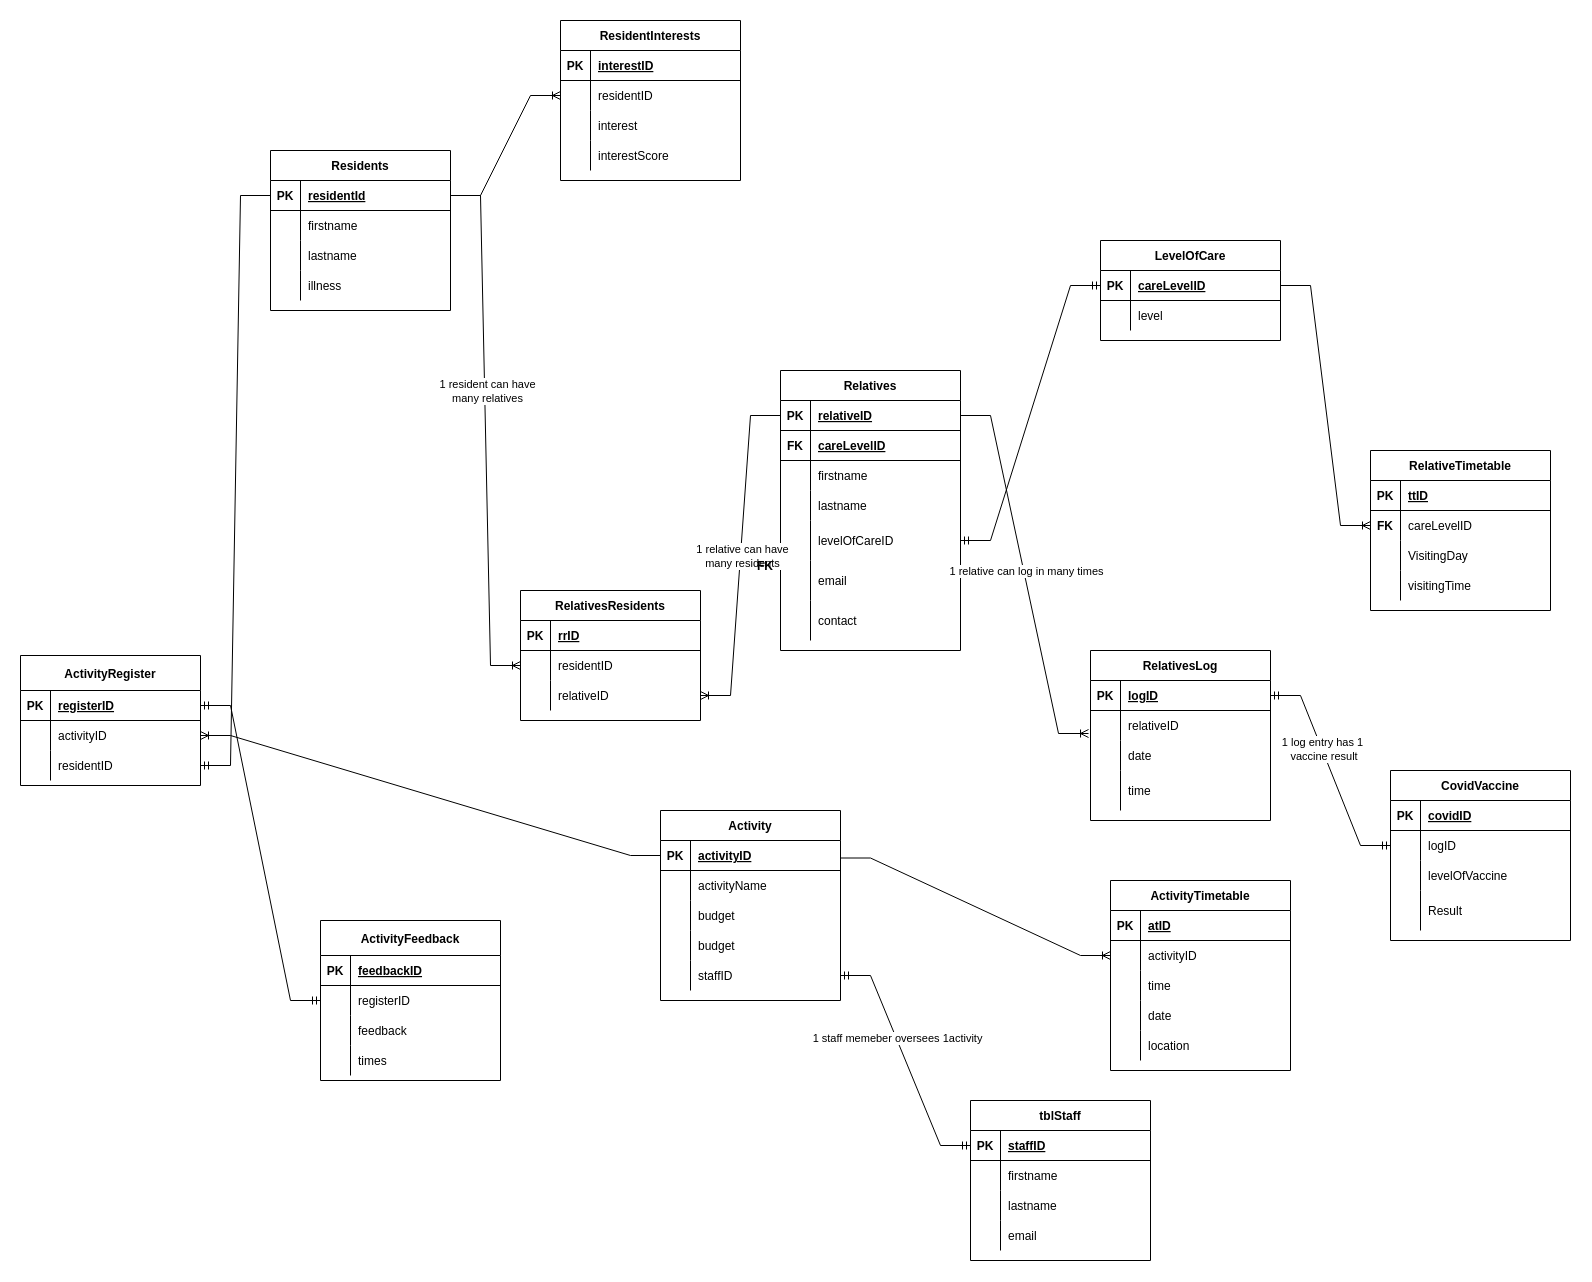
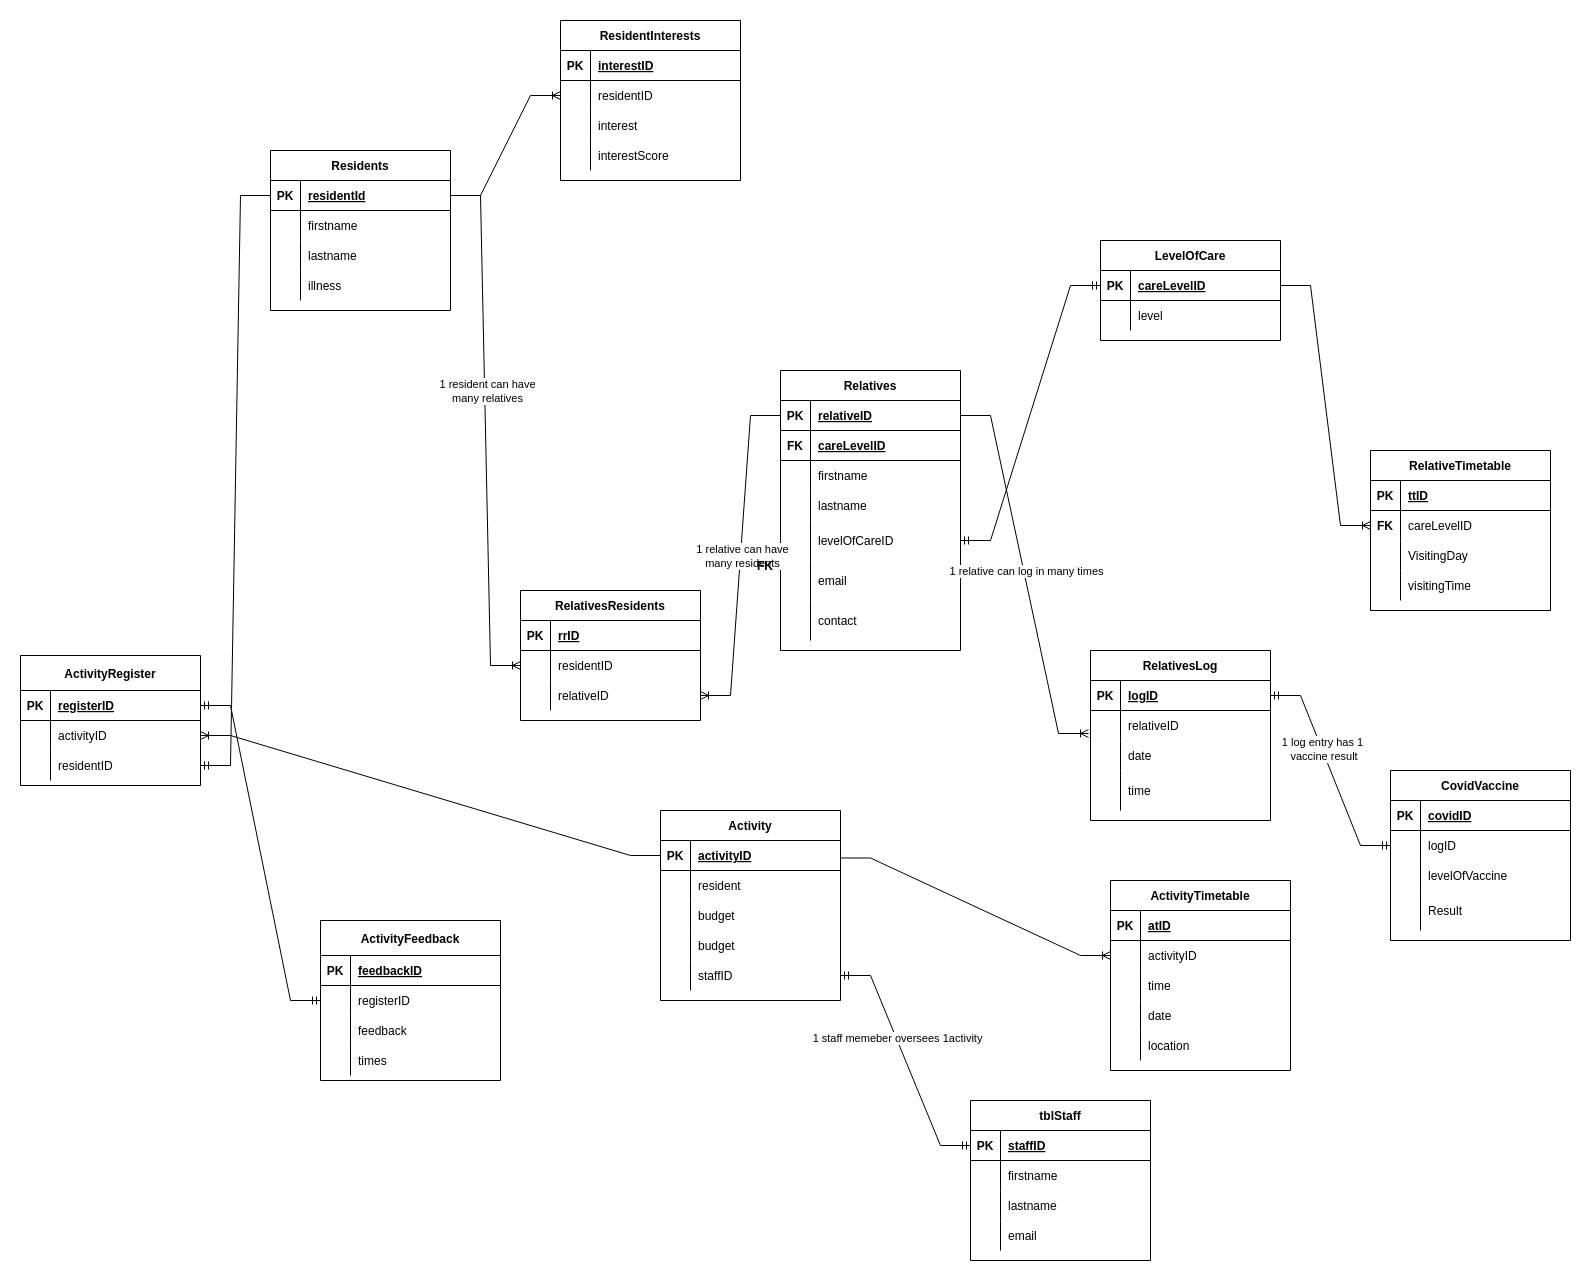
(735, 886) -> (723, 886)
